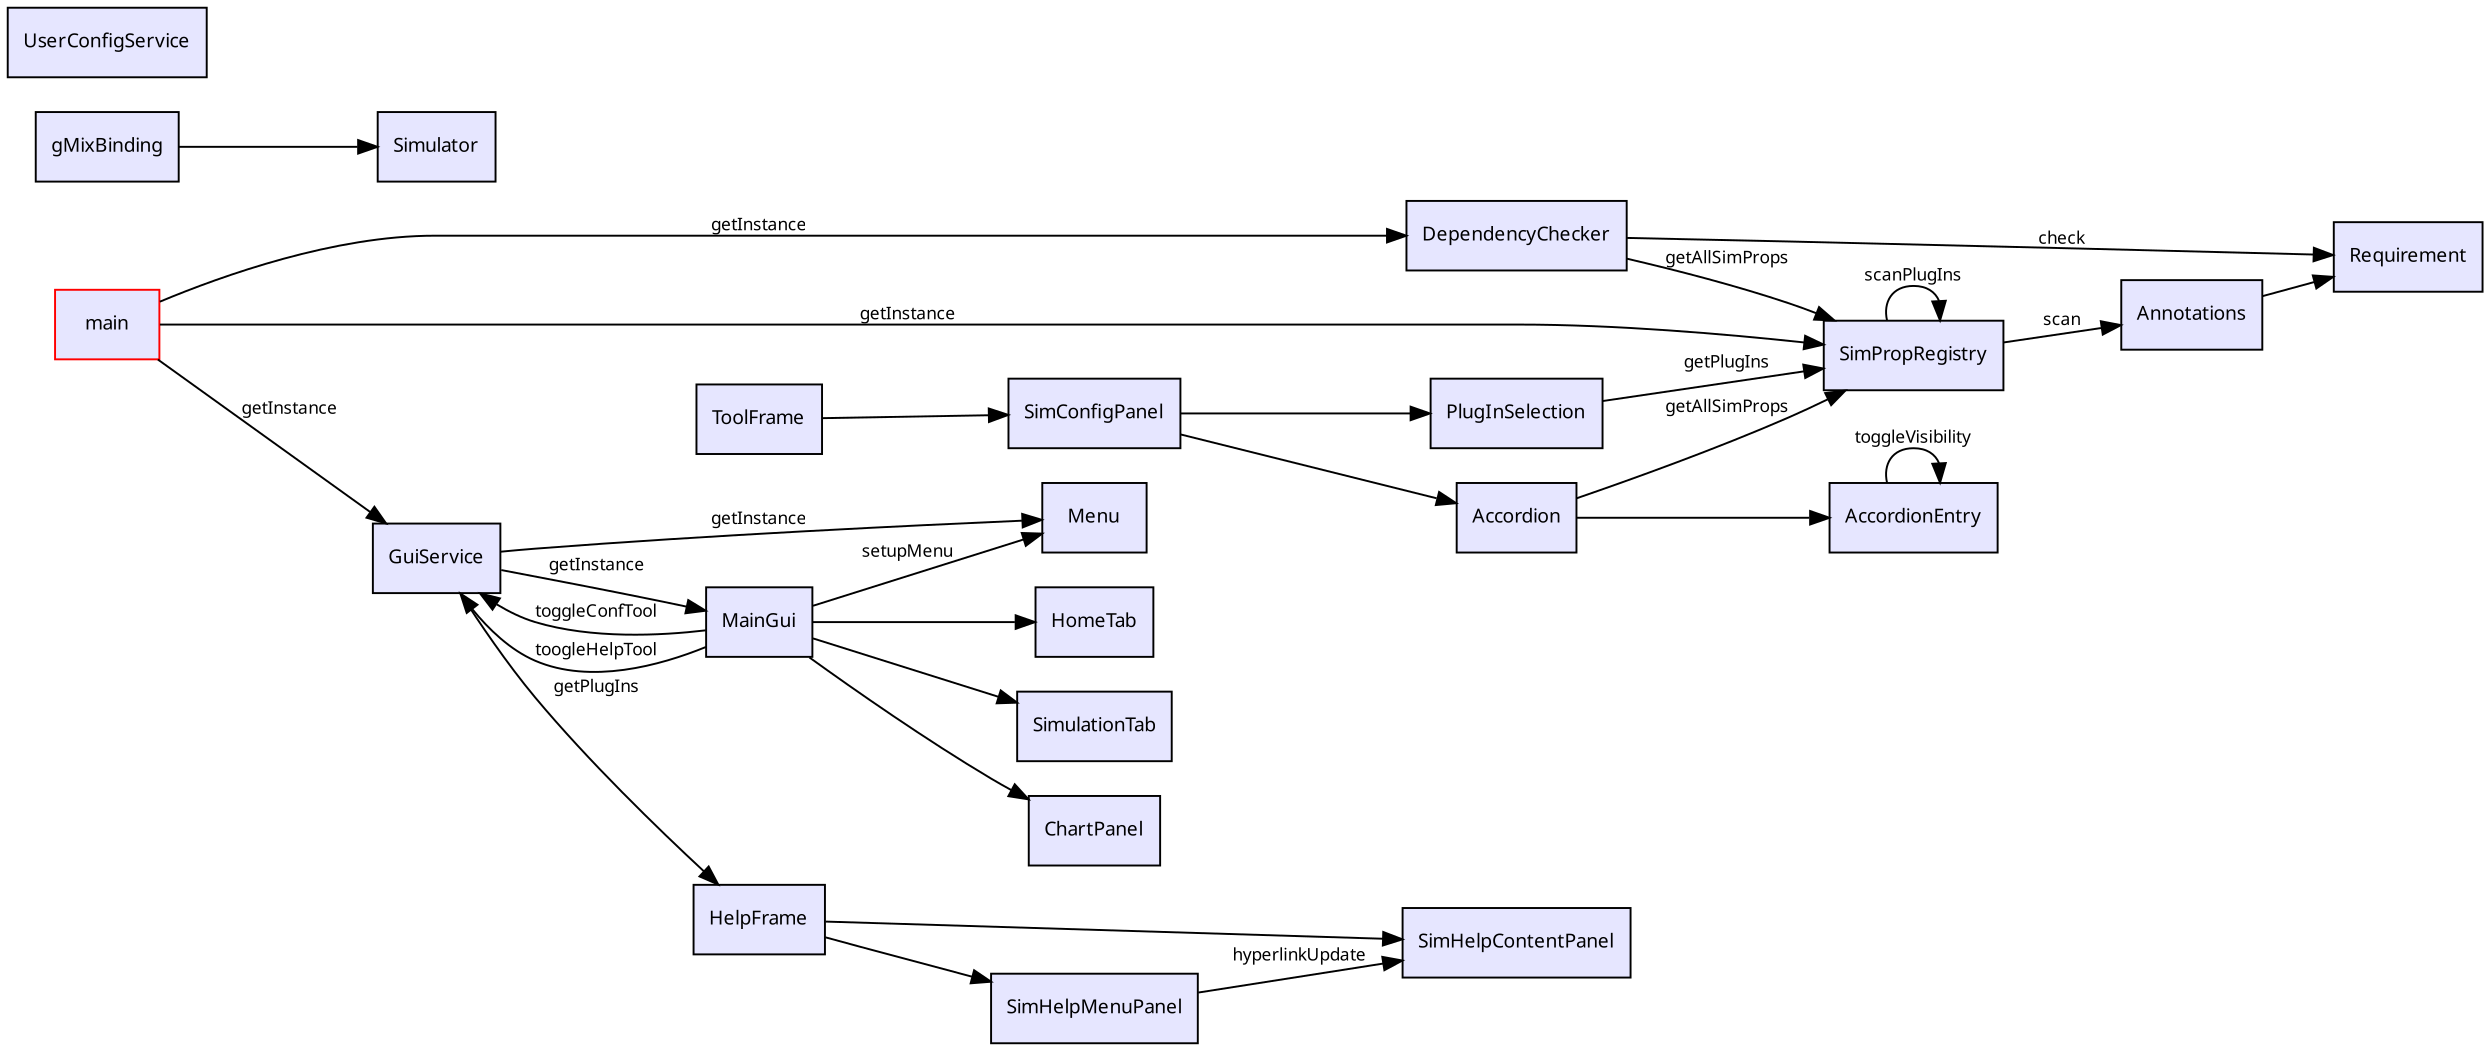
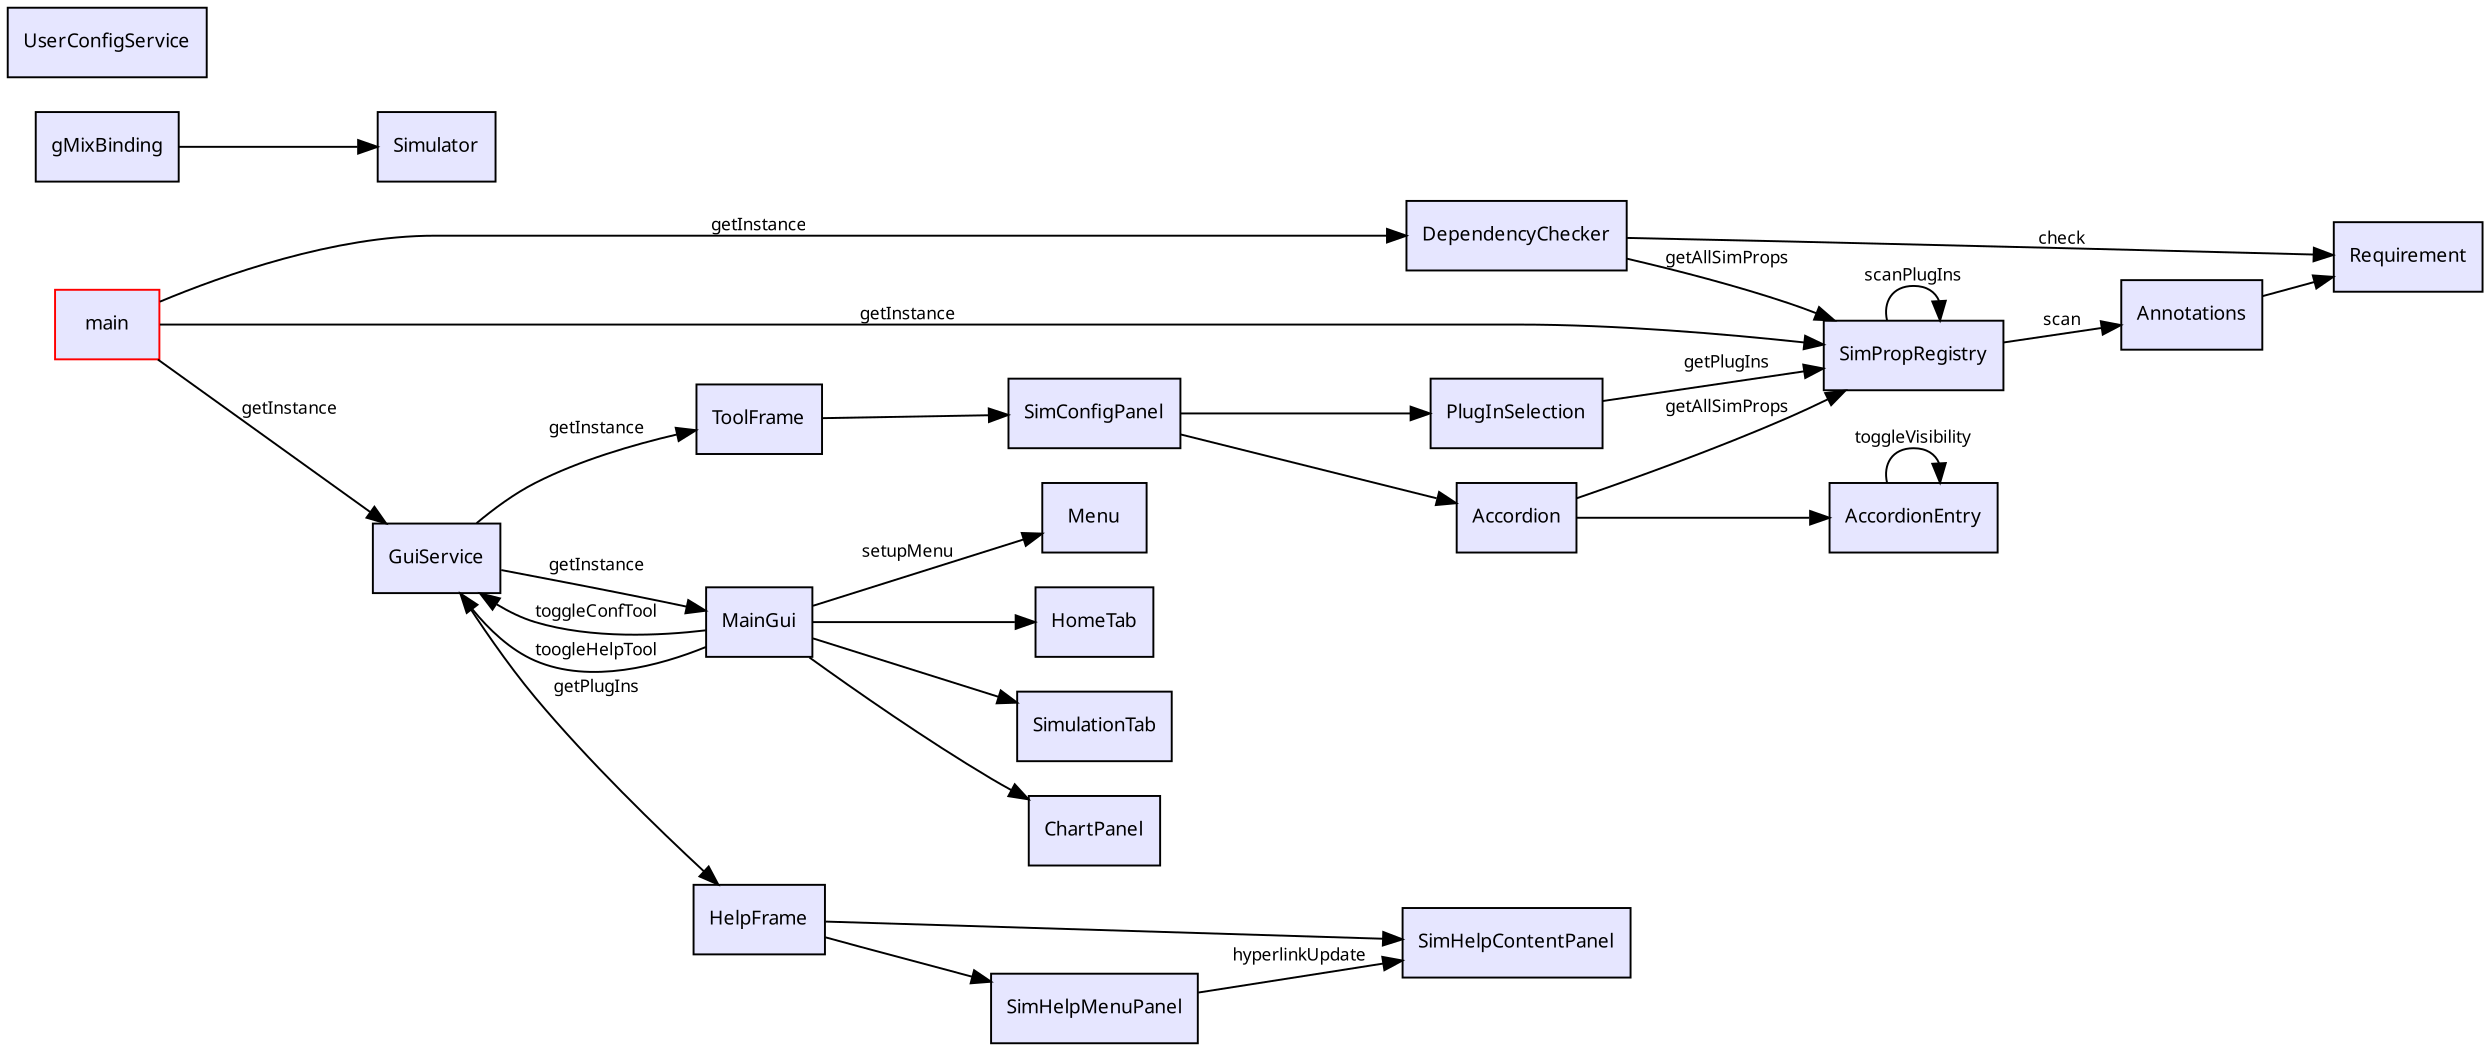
(761, 534) -> (571, 467)
